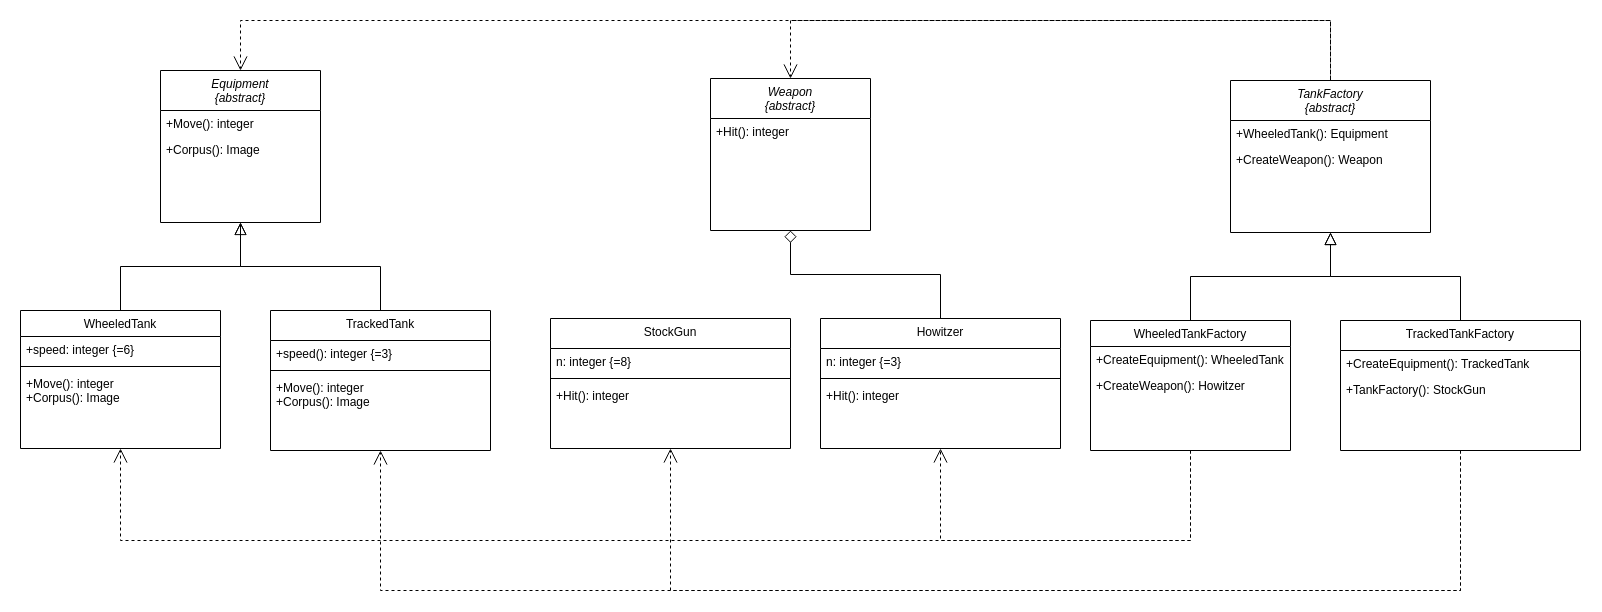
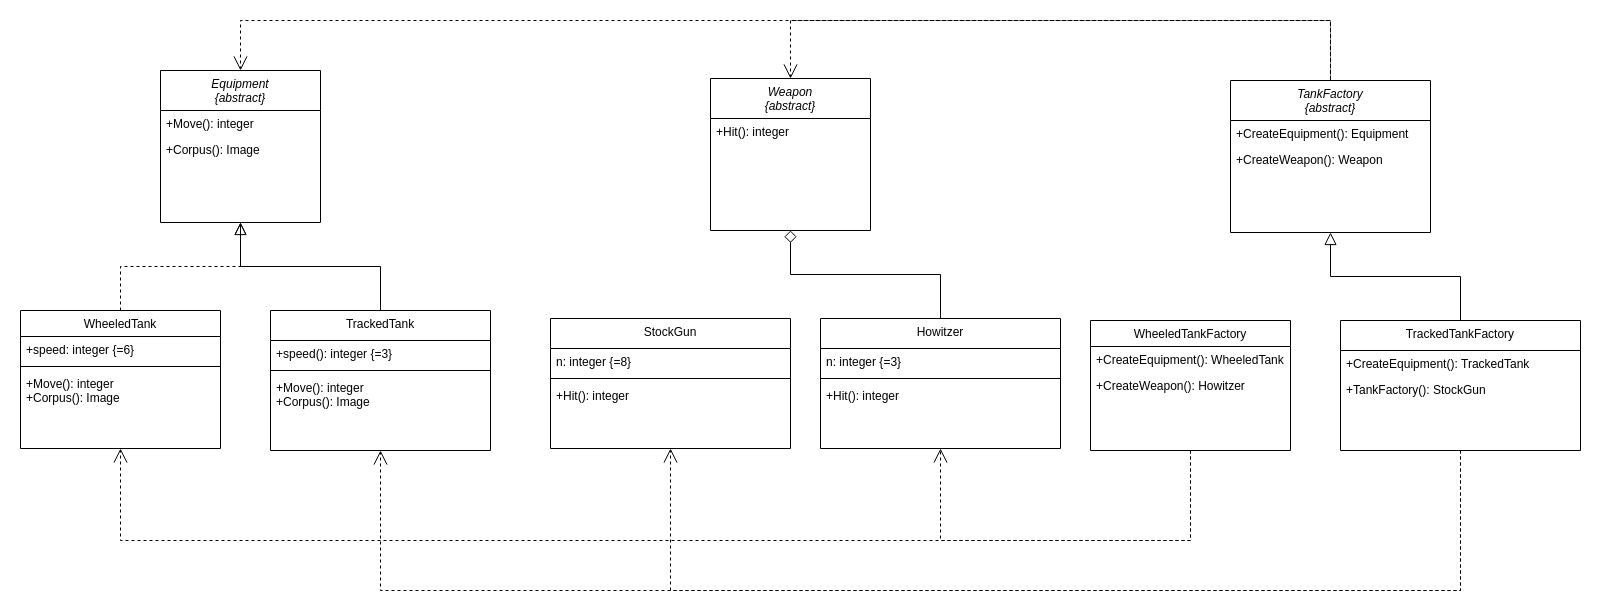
(1315, 134) -> (1329, 134)
(159, 267) -> (159, 267)
(1238, 277) -> none
